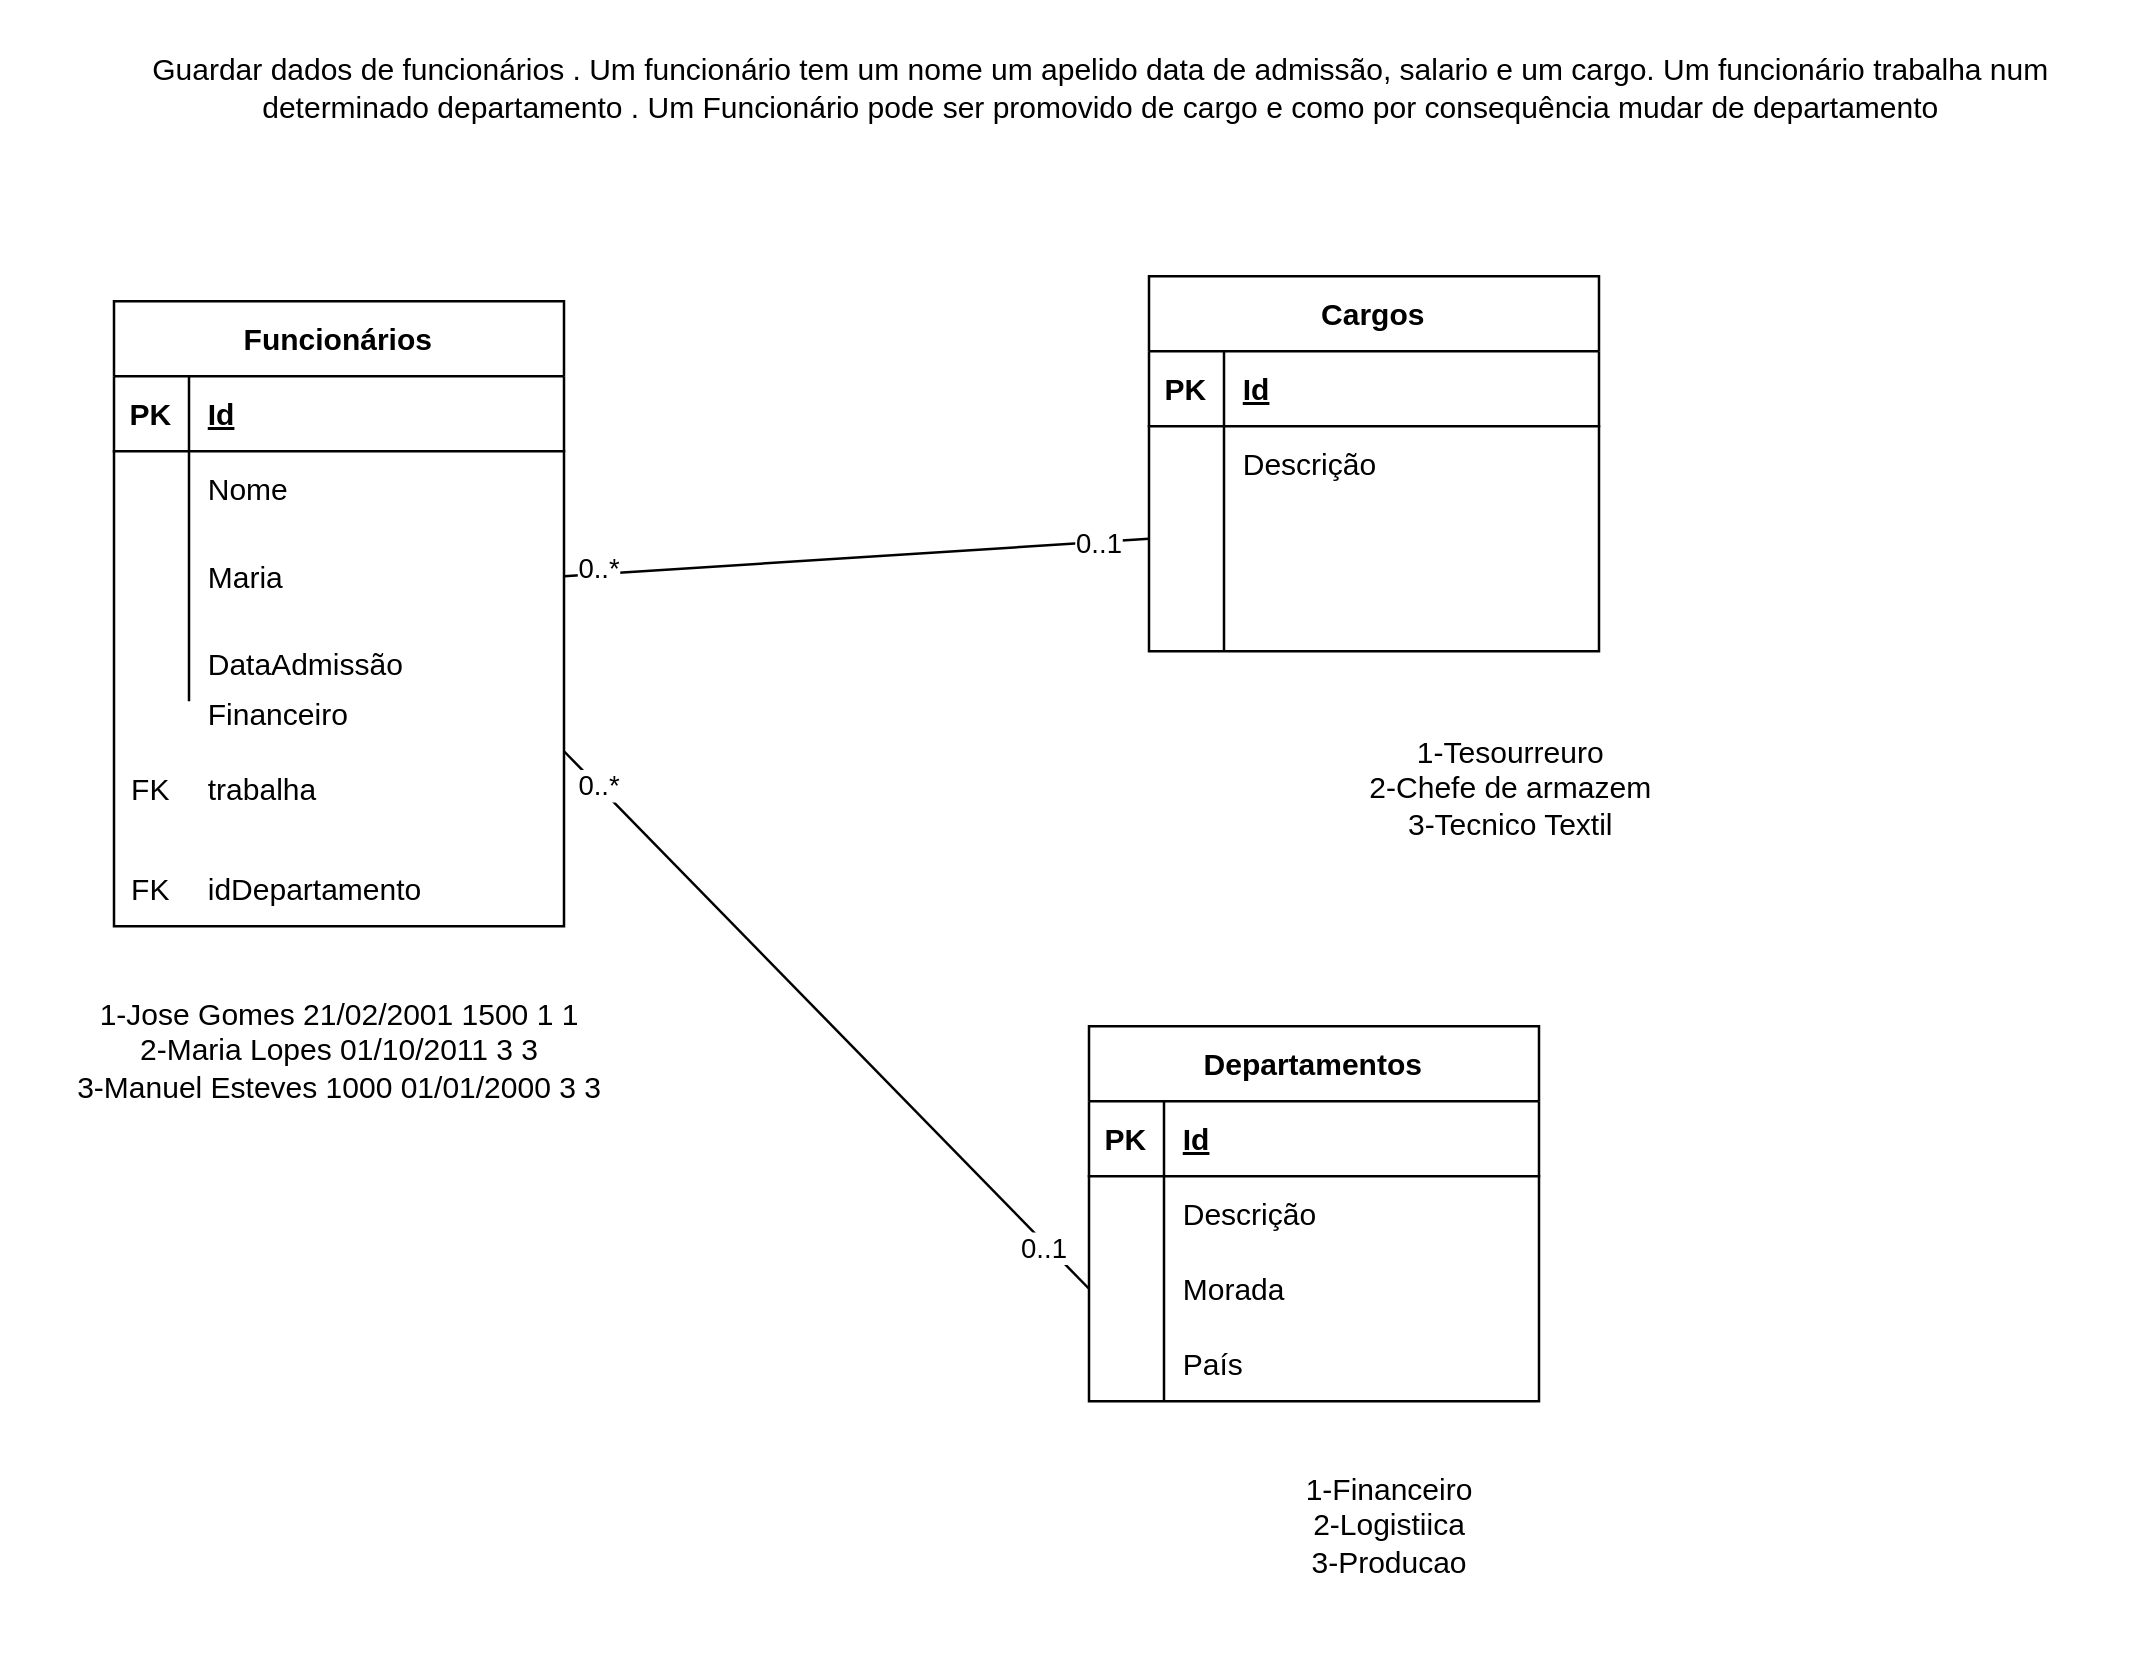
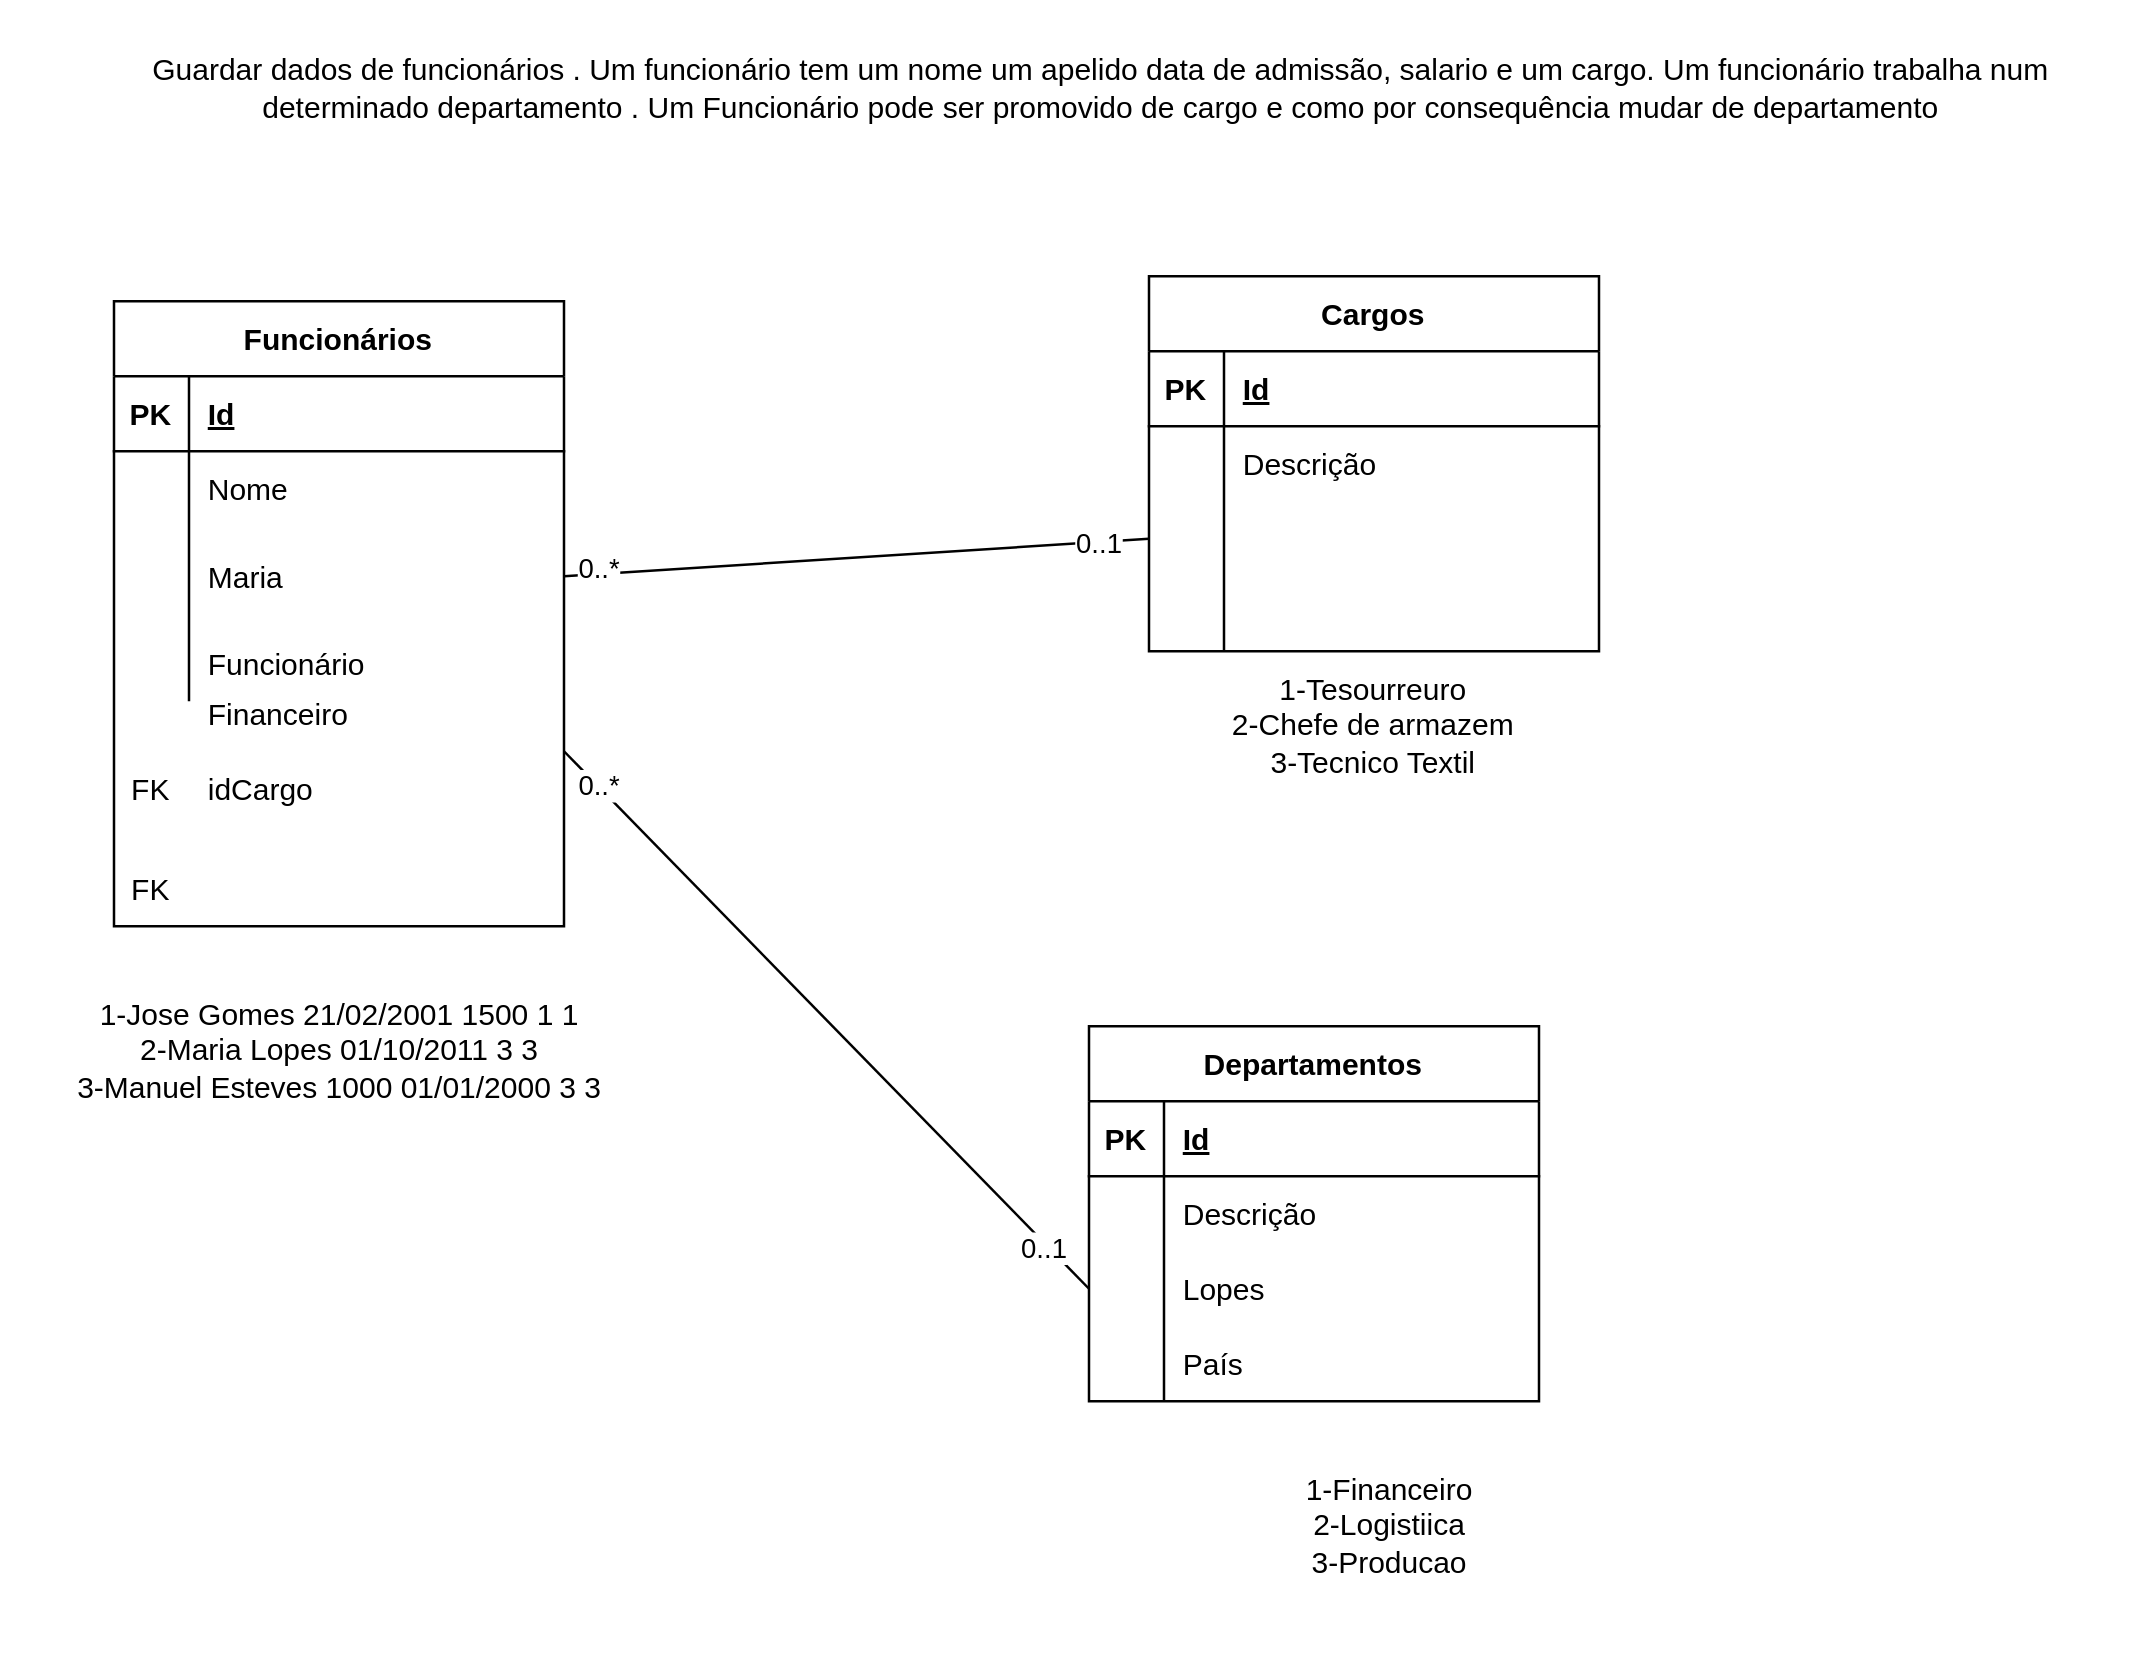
(304, 665) -> (292, 665)
(1511, 789) -> (1374, 726)
(271, 790) -> (262, 790)
(376, 889) -> none
(1233, 1290) -> (1225, 1290)
